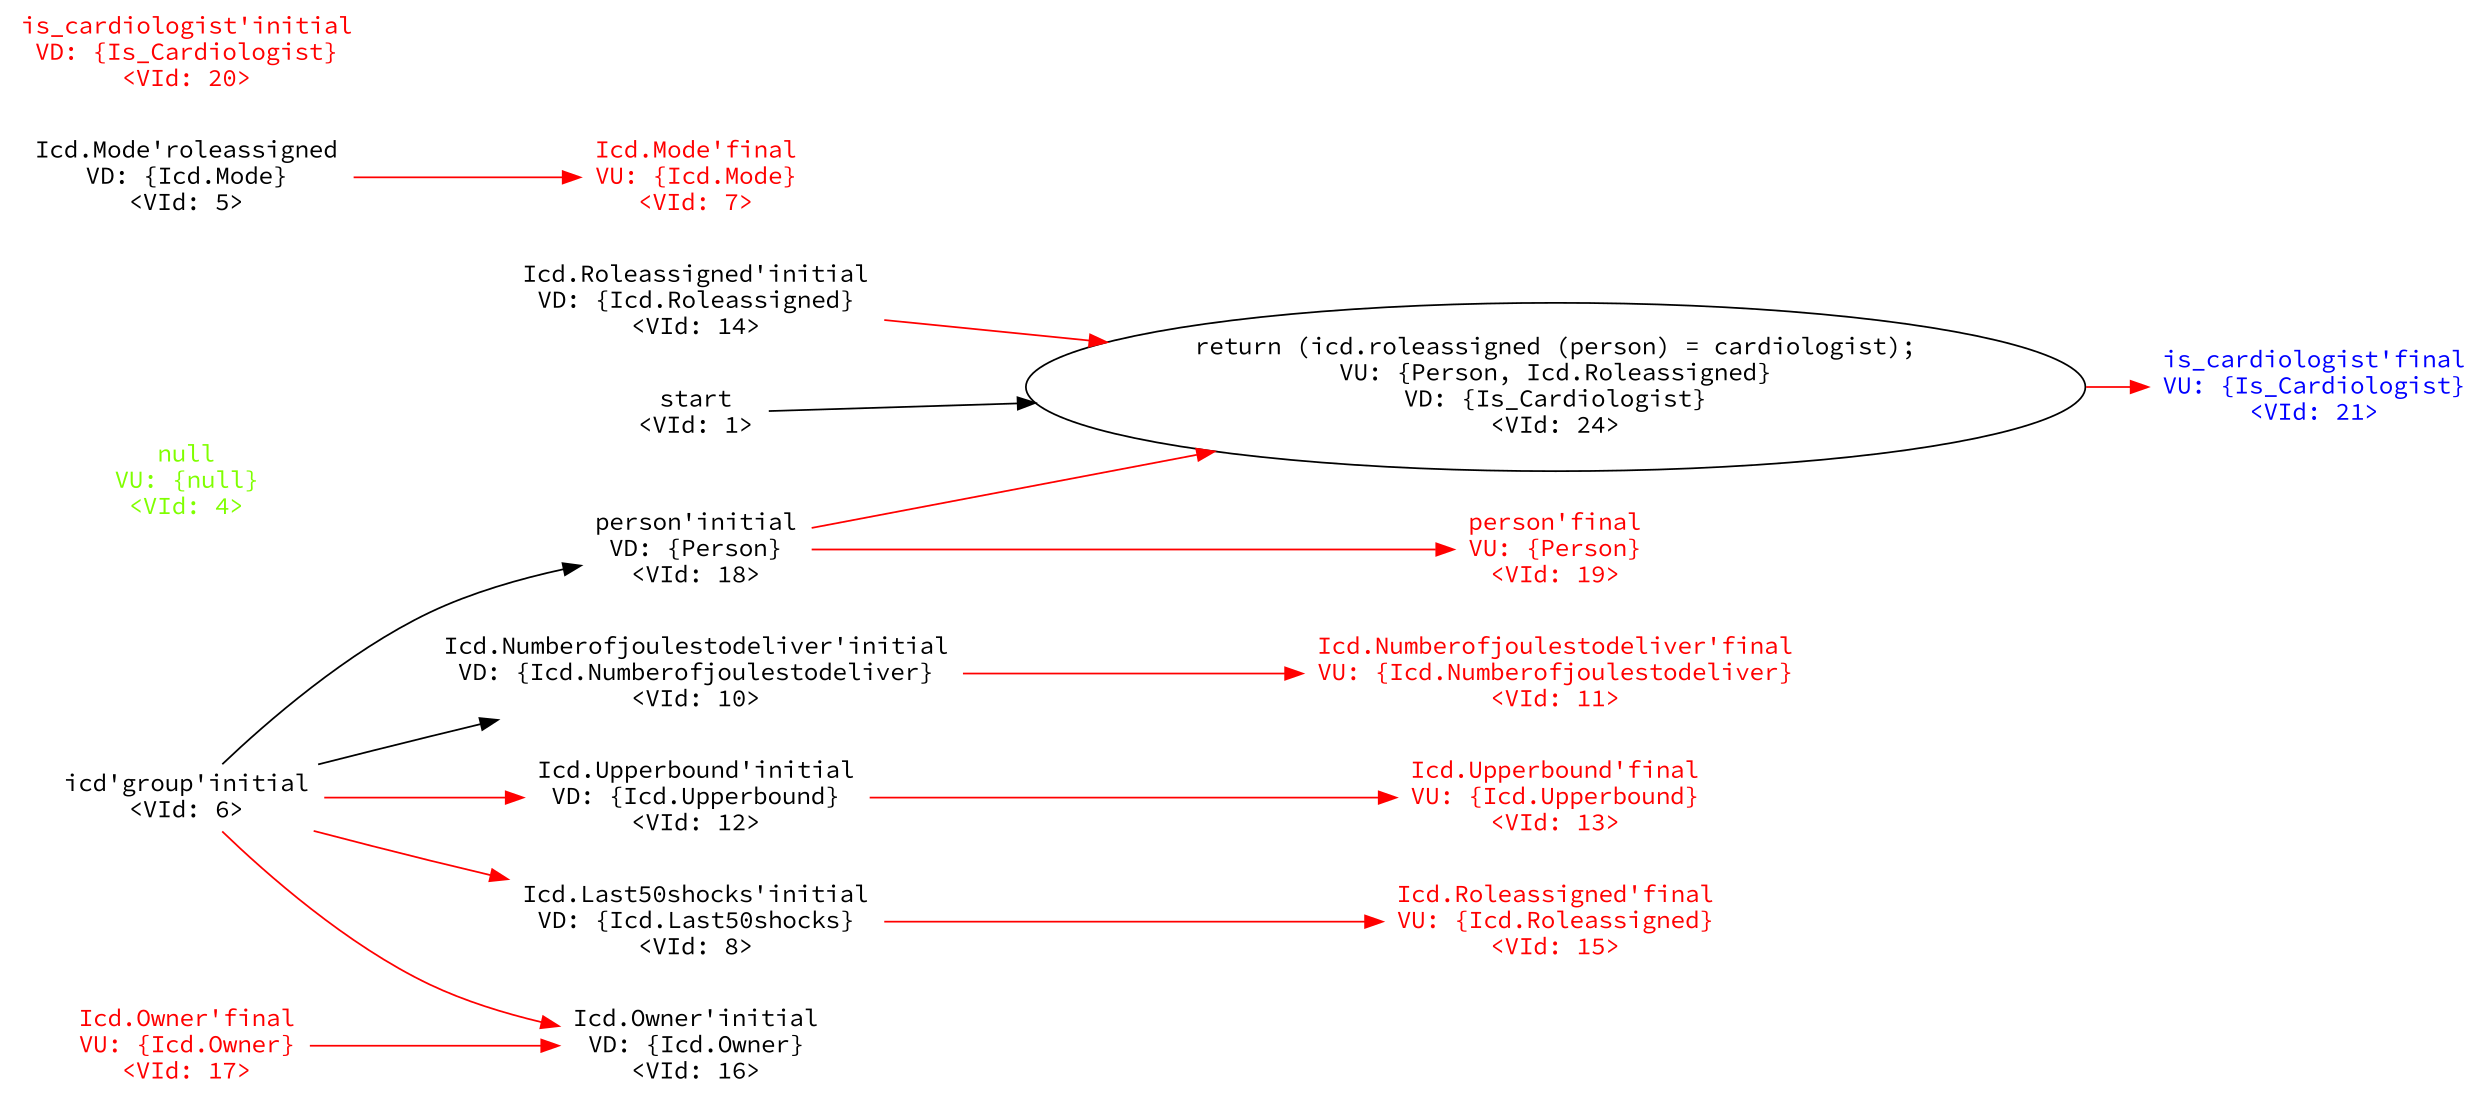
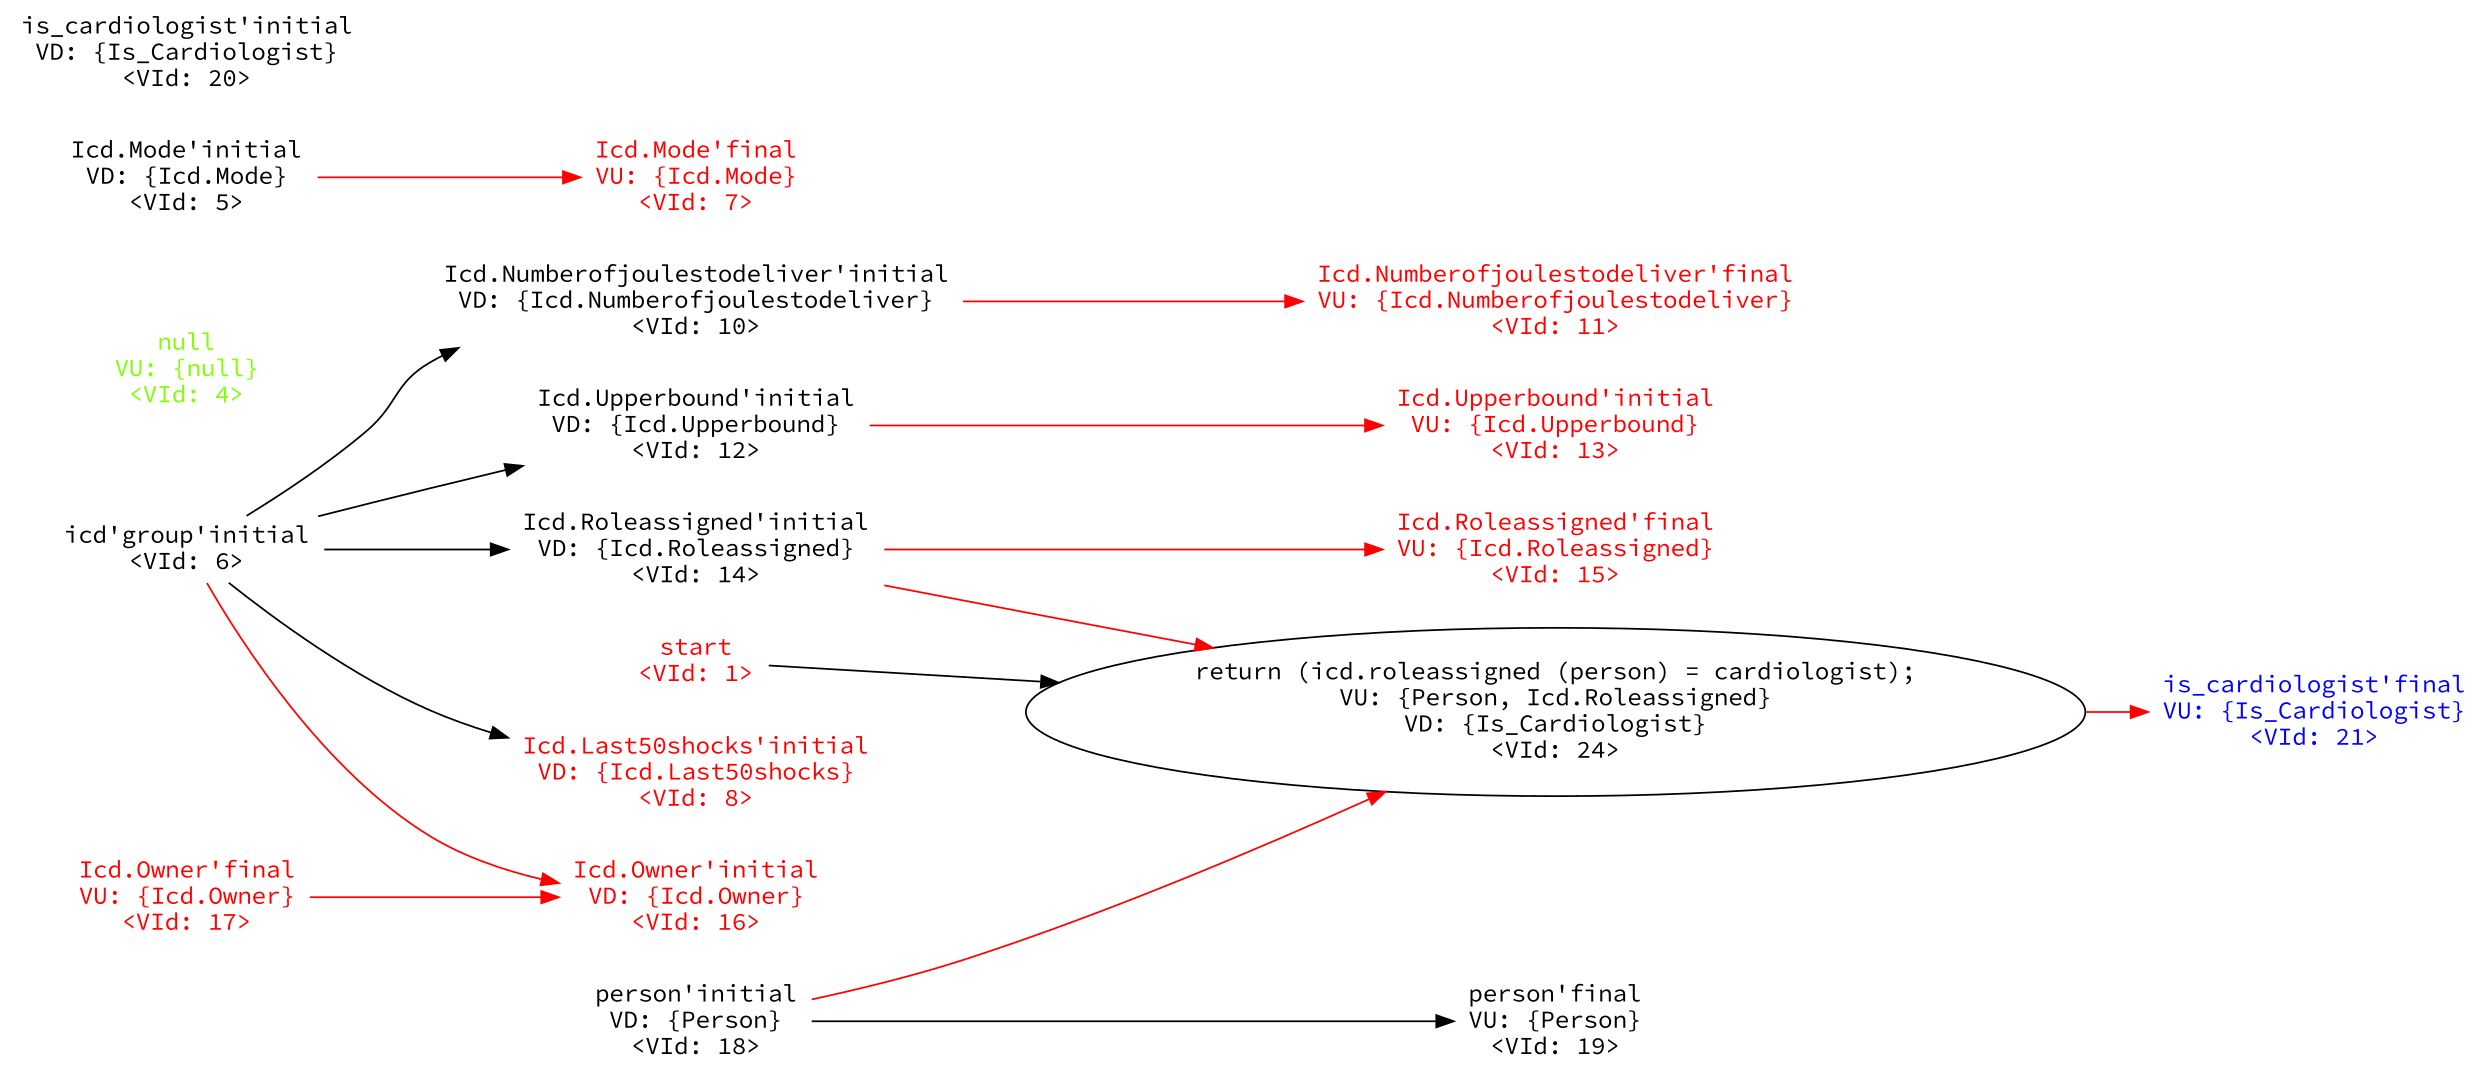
(187, 53) -> (187, 53)
(187, 177) -> (187, 177)
(696, 413) -> (696, 661)
(1124, 550) -> (1124, 1021)
(1556, 550) -> (1556, 1021)
(379, 641) -> (407, 550)
(415, 798) -> (412, 493)
(1556, 798) -> (1556, 425)
(402, 854) -> (353, 670)
(696, 922) -> (696, 773)
(1125, 922) -> (1125, 550)
(696, 1046) -> (696, 897)
